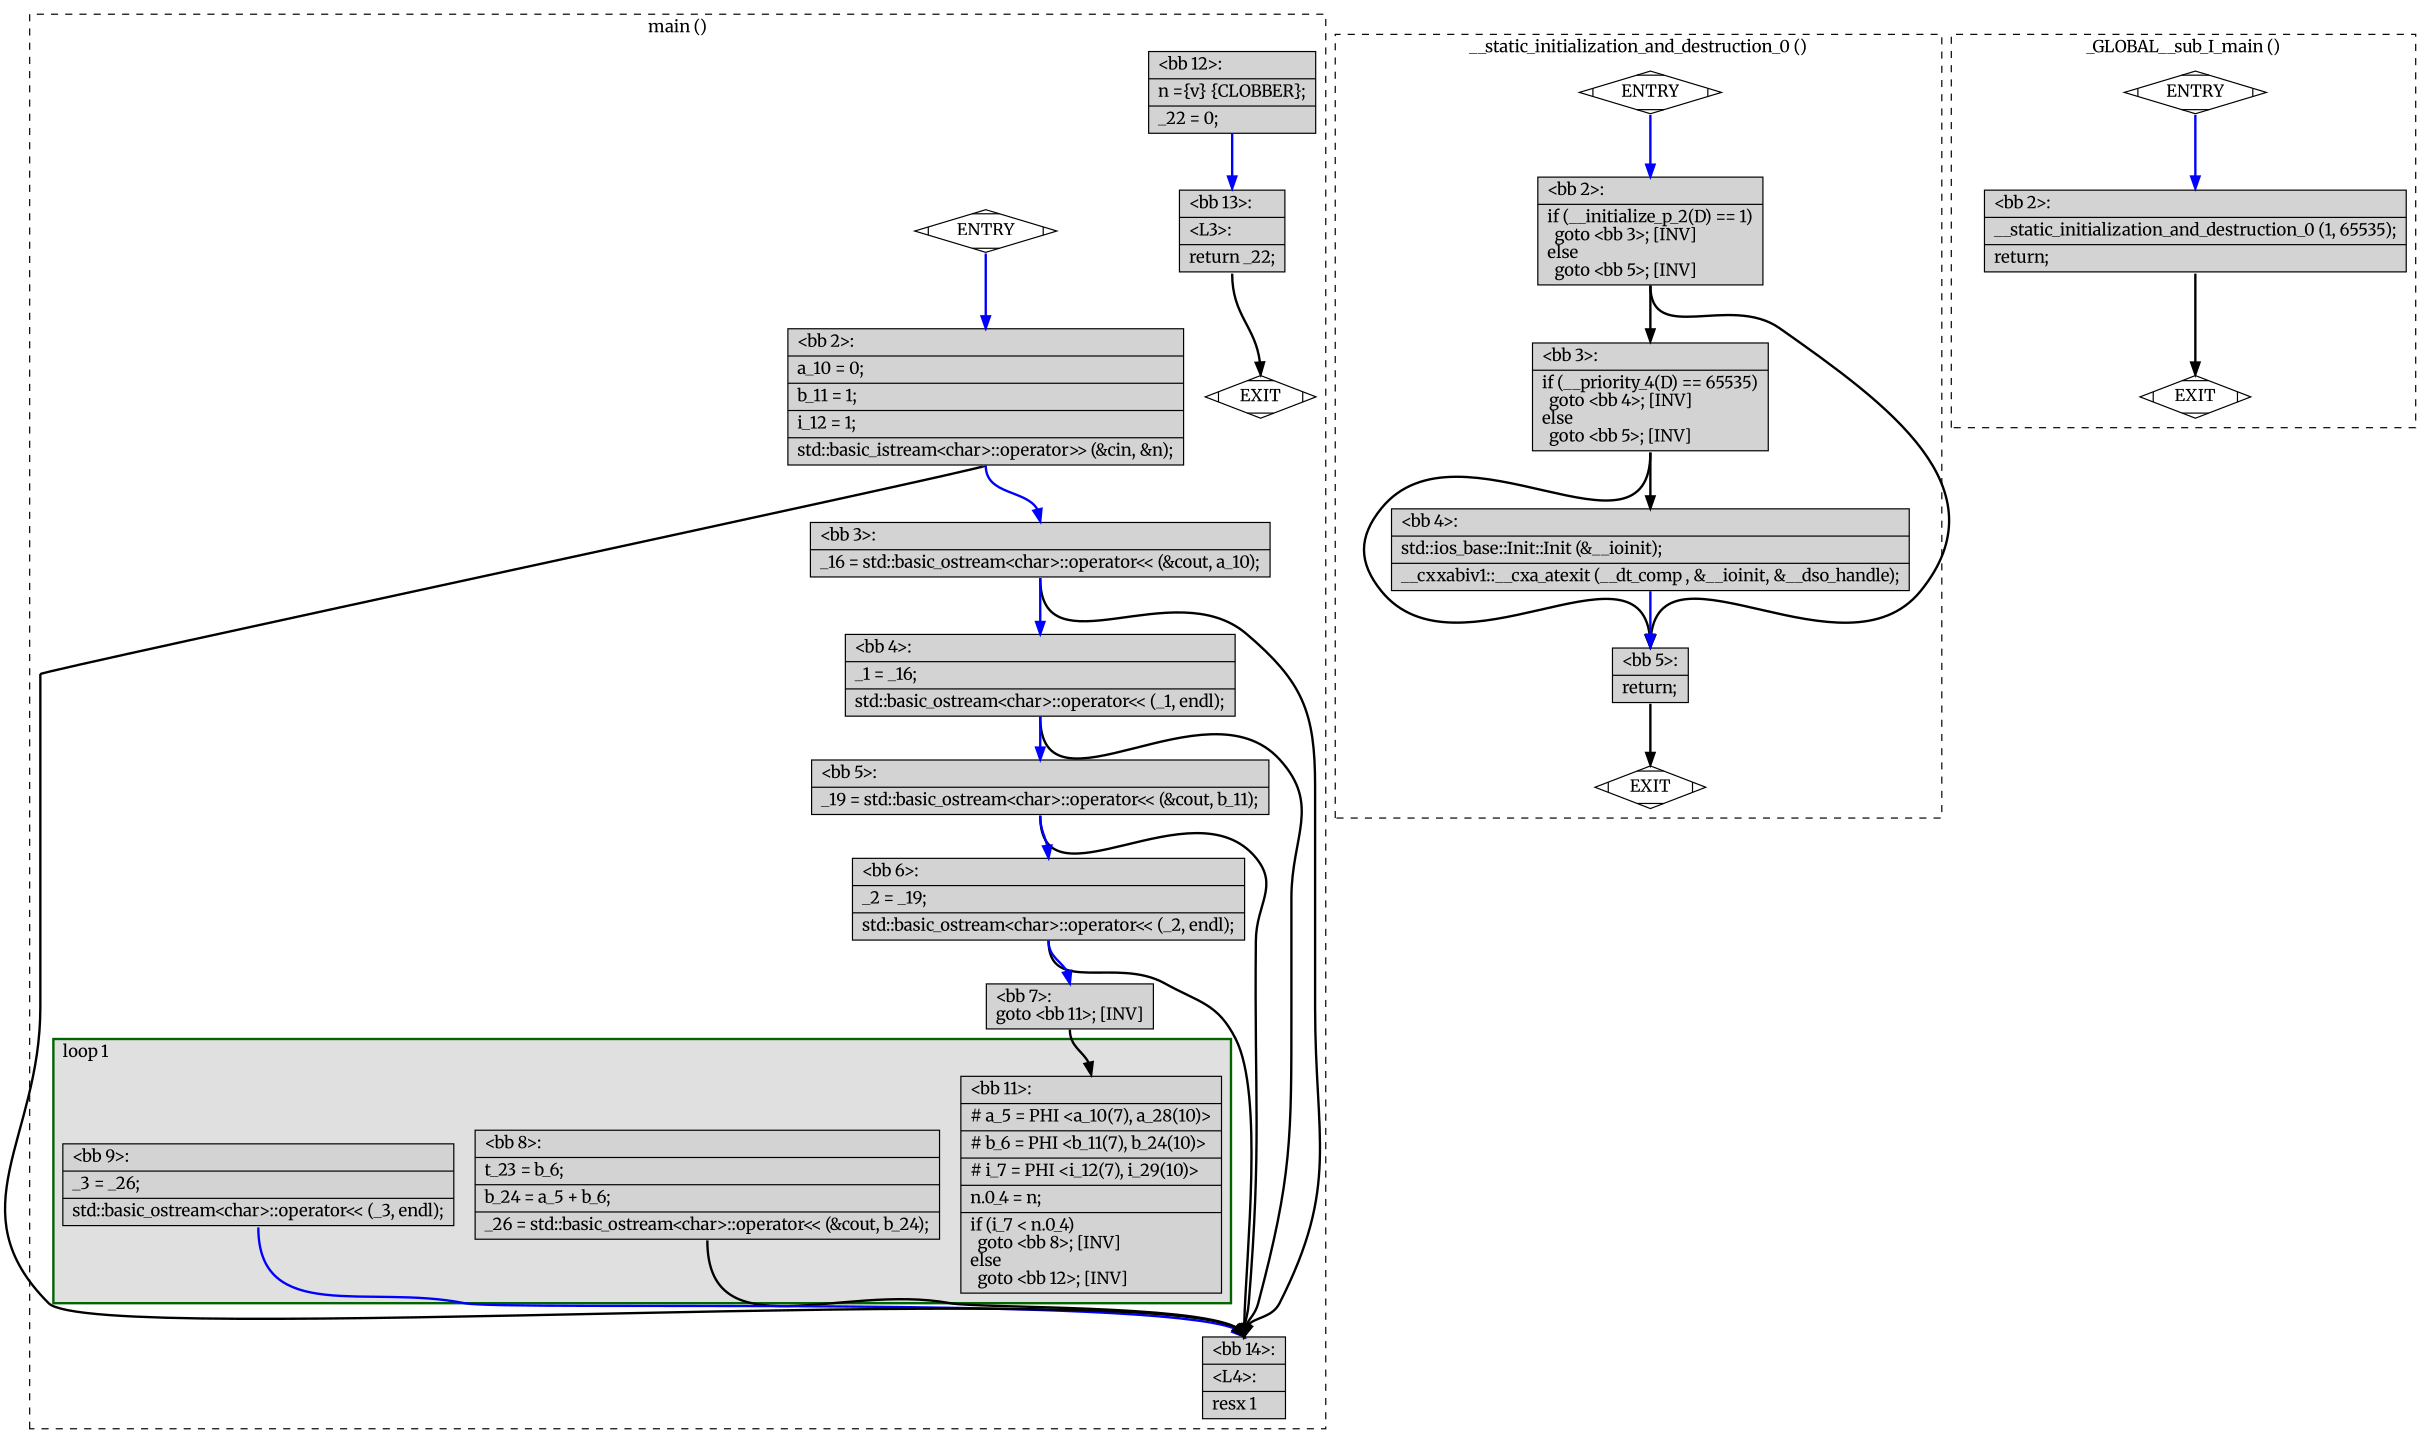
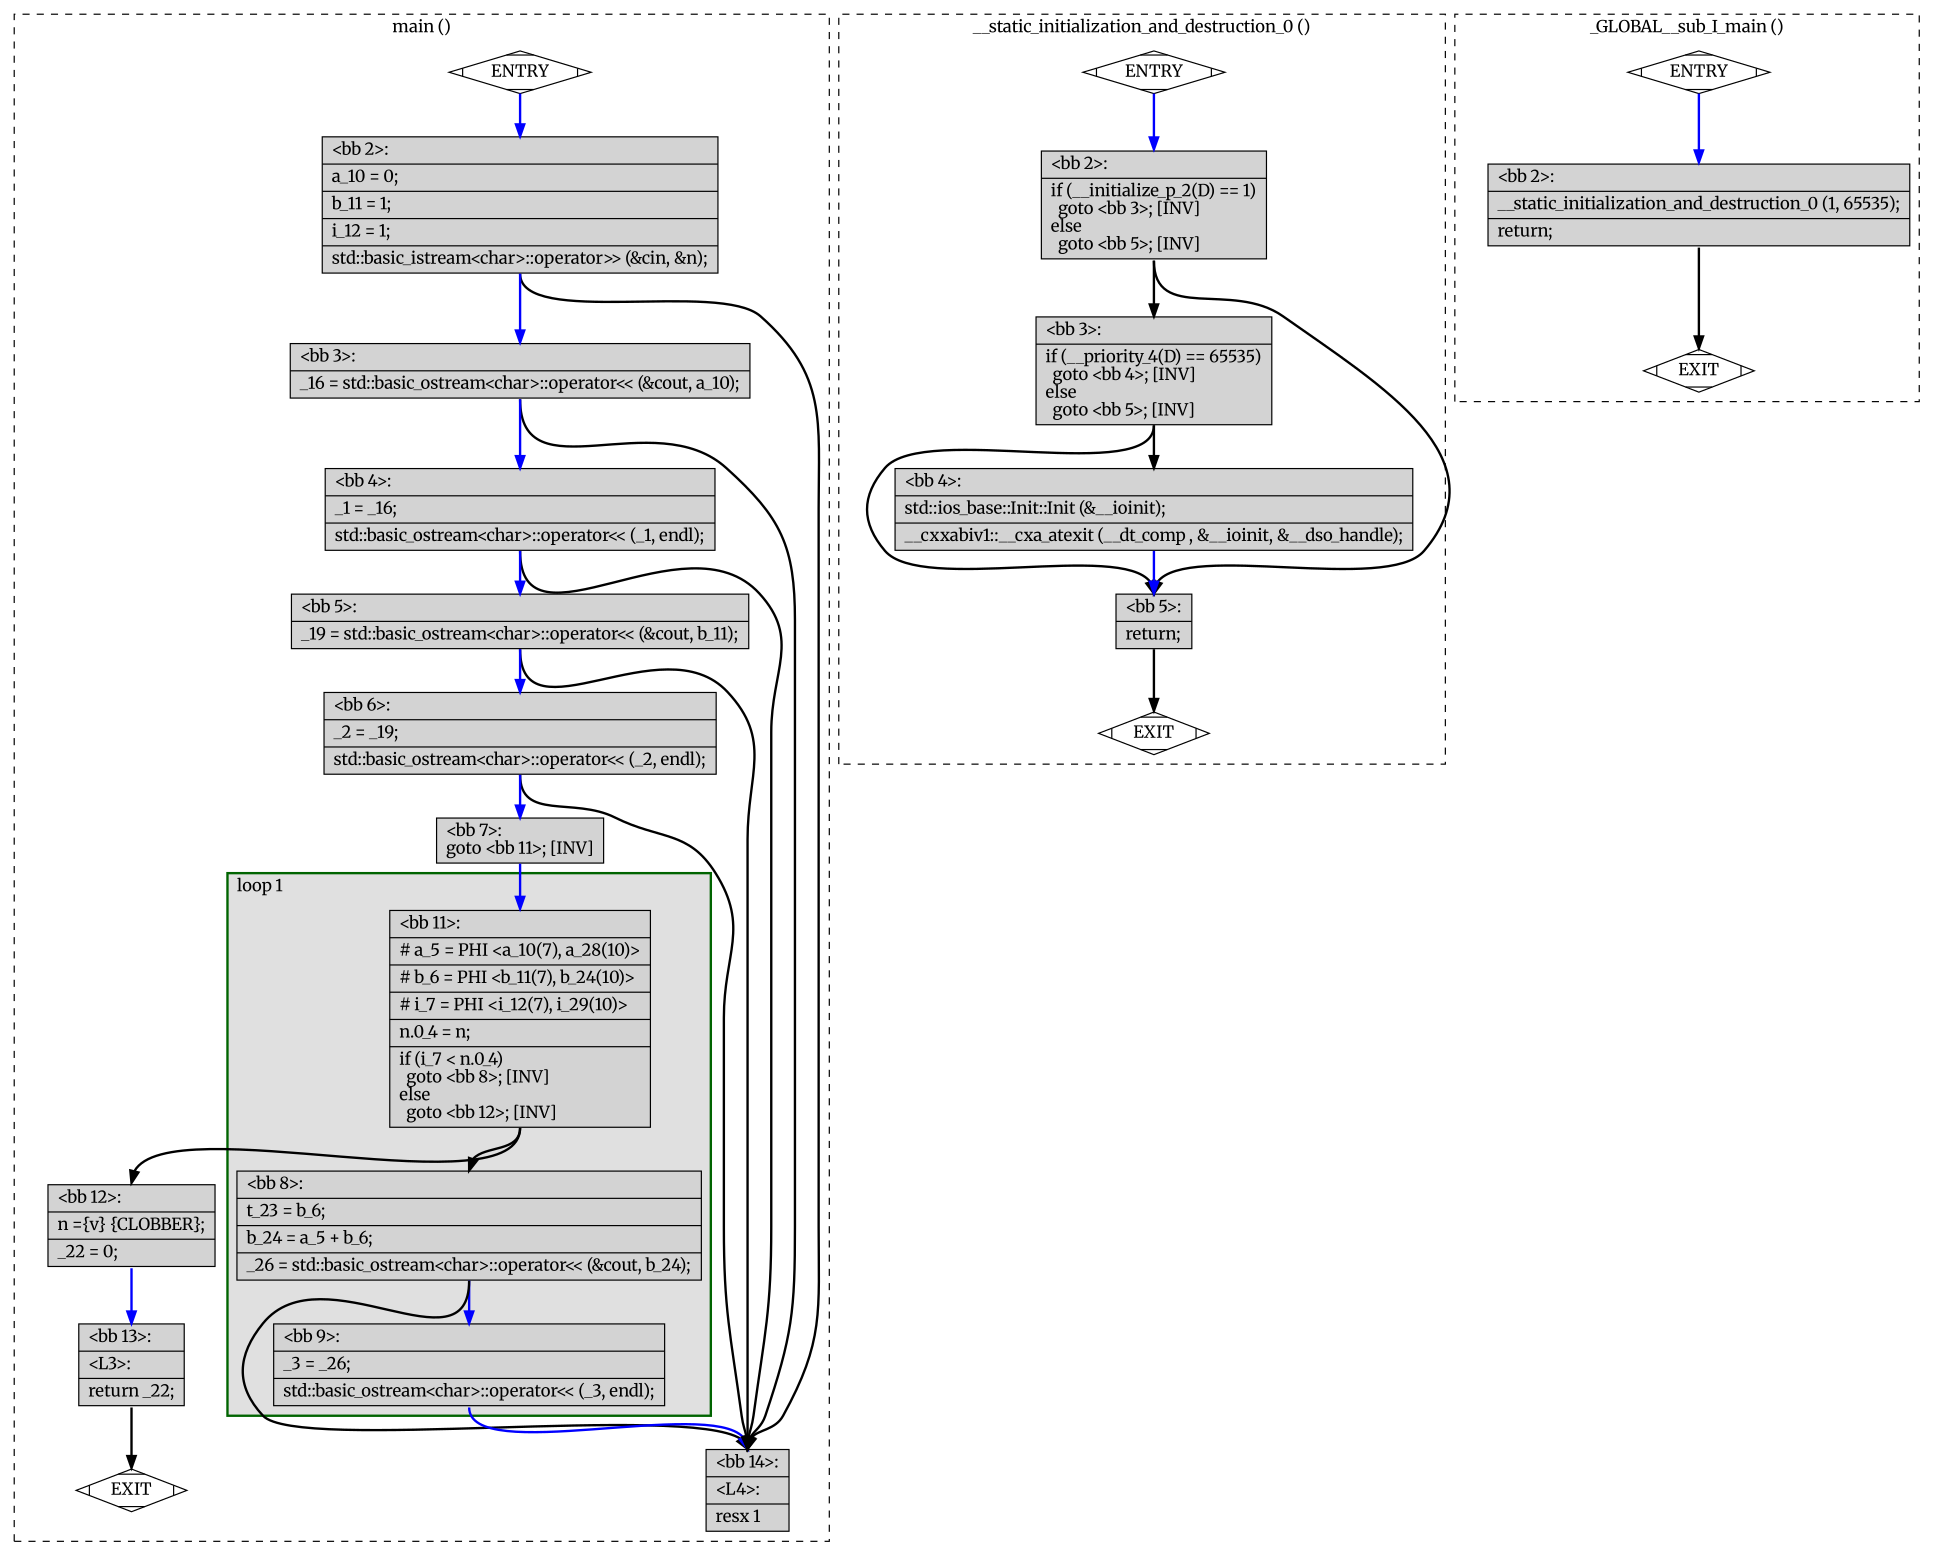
(1076, 1047) -> (520, 881)
none -> (501, 1148)
none -> (331, 1156)
none -> (469, 1296)
